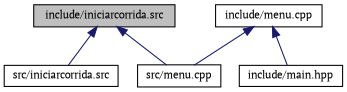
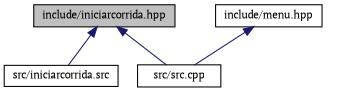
(104, 16) -> (104, 16)
(269, 16) -> (269, 16)
(179, 76) -> (179, 76)
(291, 76) -> none
